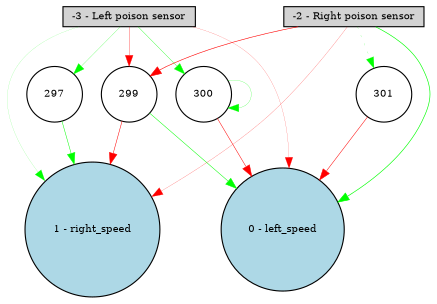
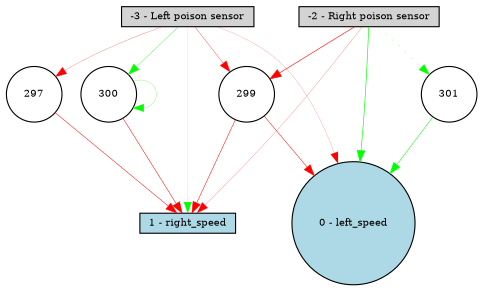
(101, 46) -> (113, 46)
(67, 137) -> (111, 159)
(229, 137) -> (150, 161)
(347, 144) -> (415, 141)
(189, 147) -> (286, 141)
(92, 230) -> (188, 223)
